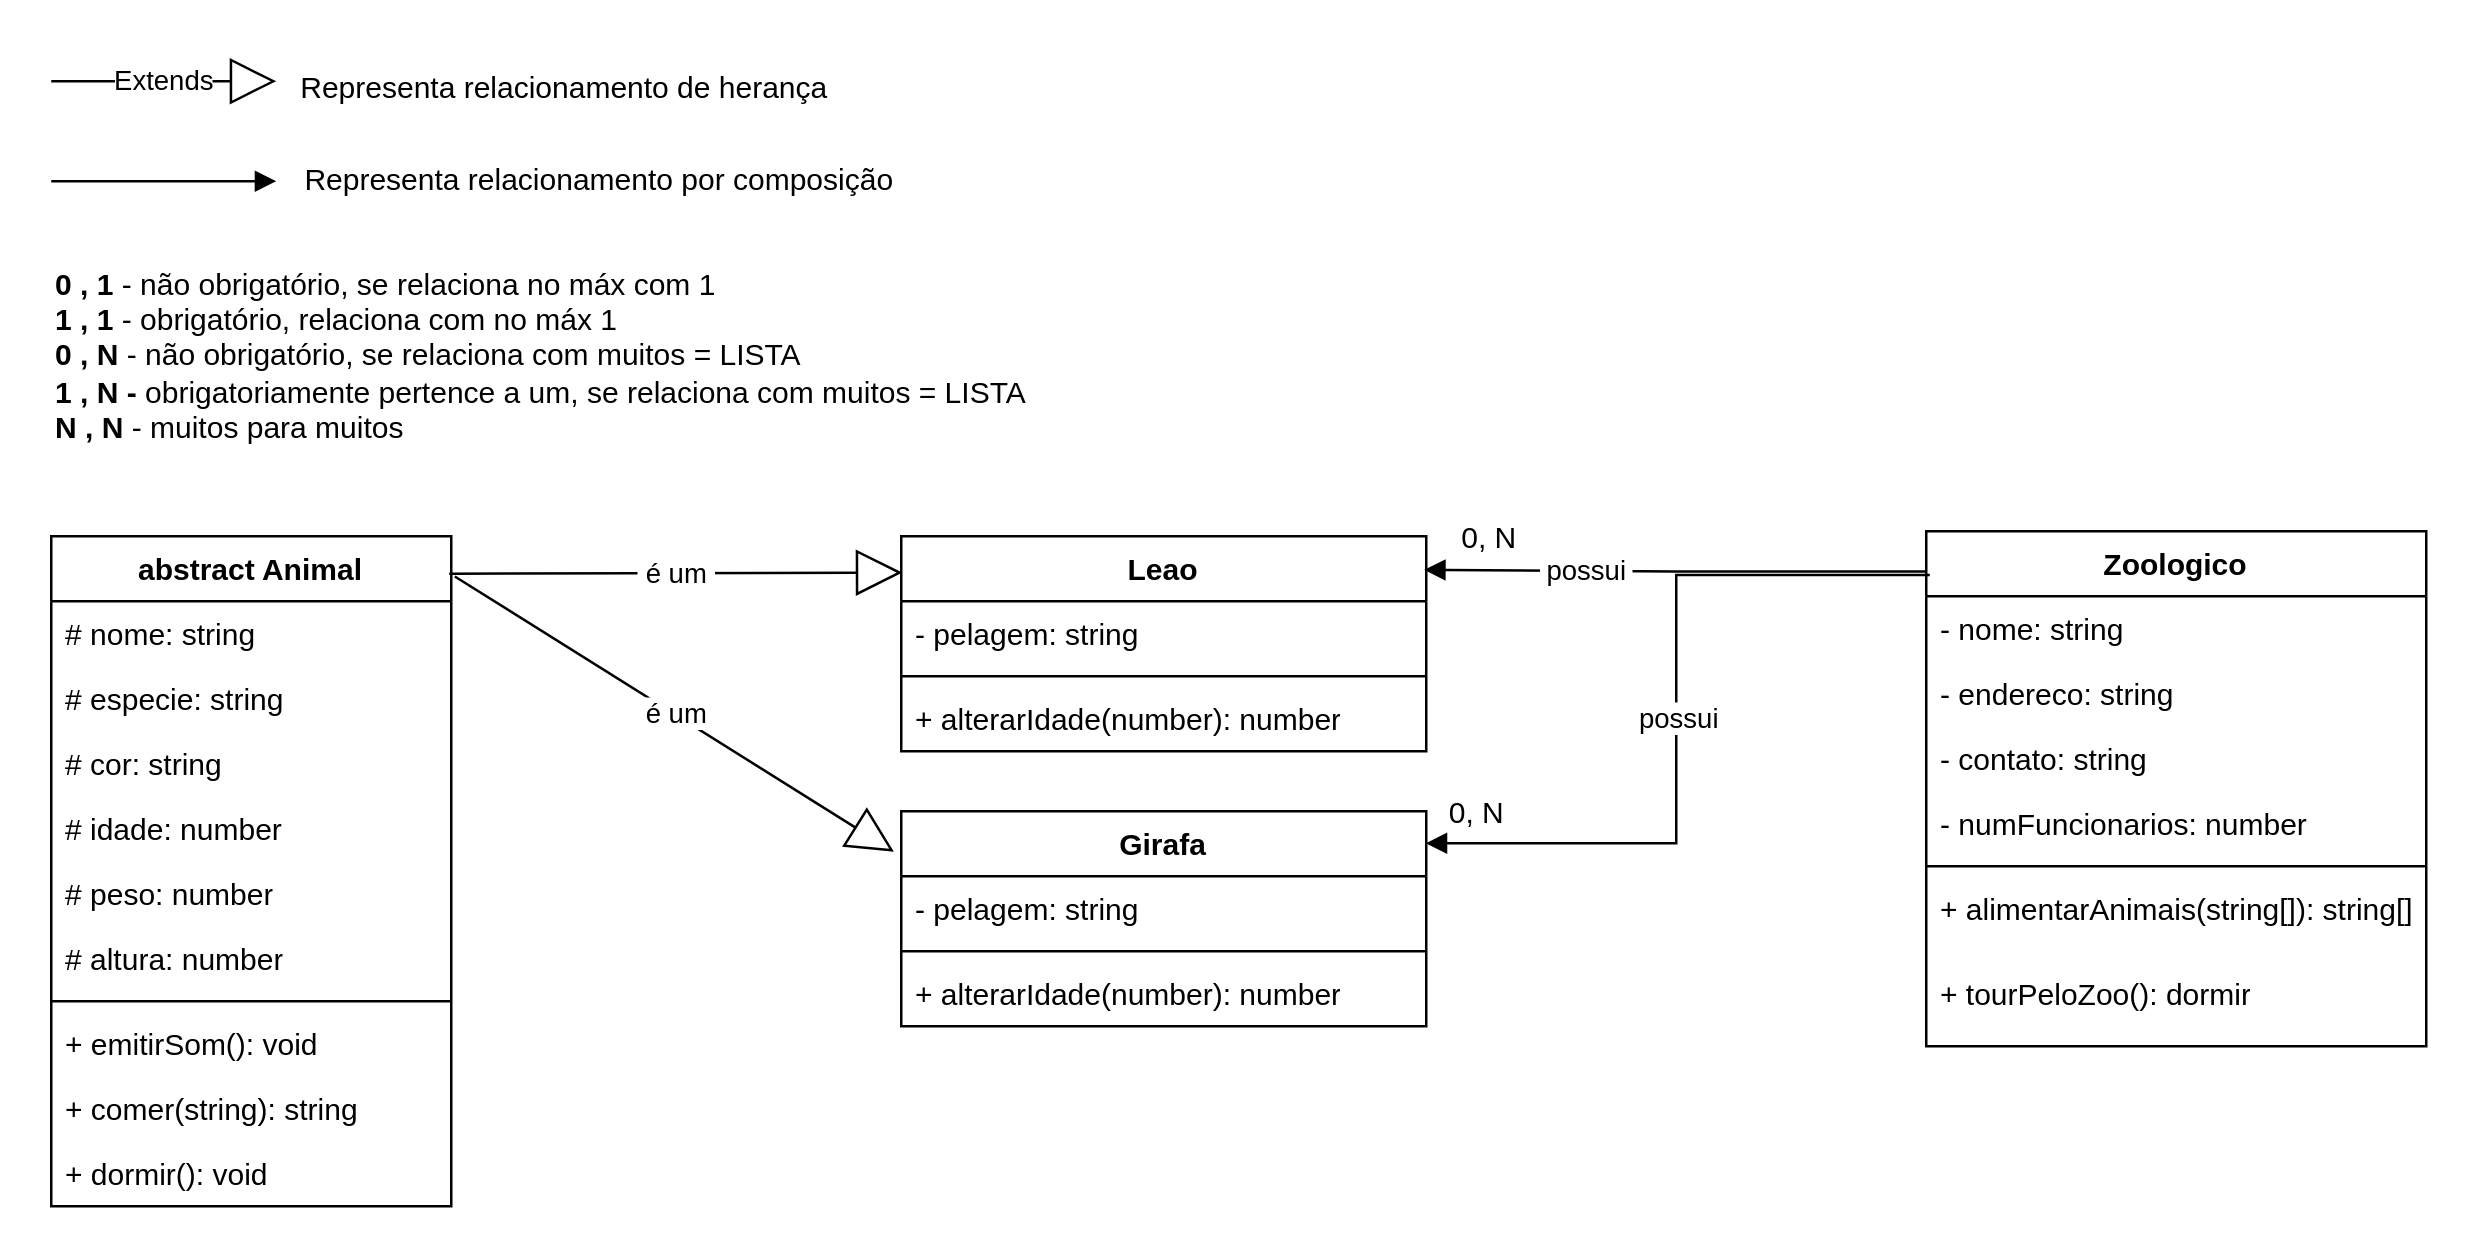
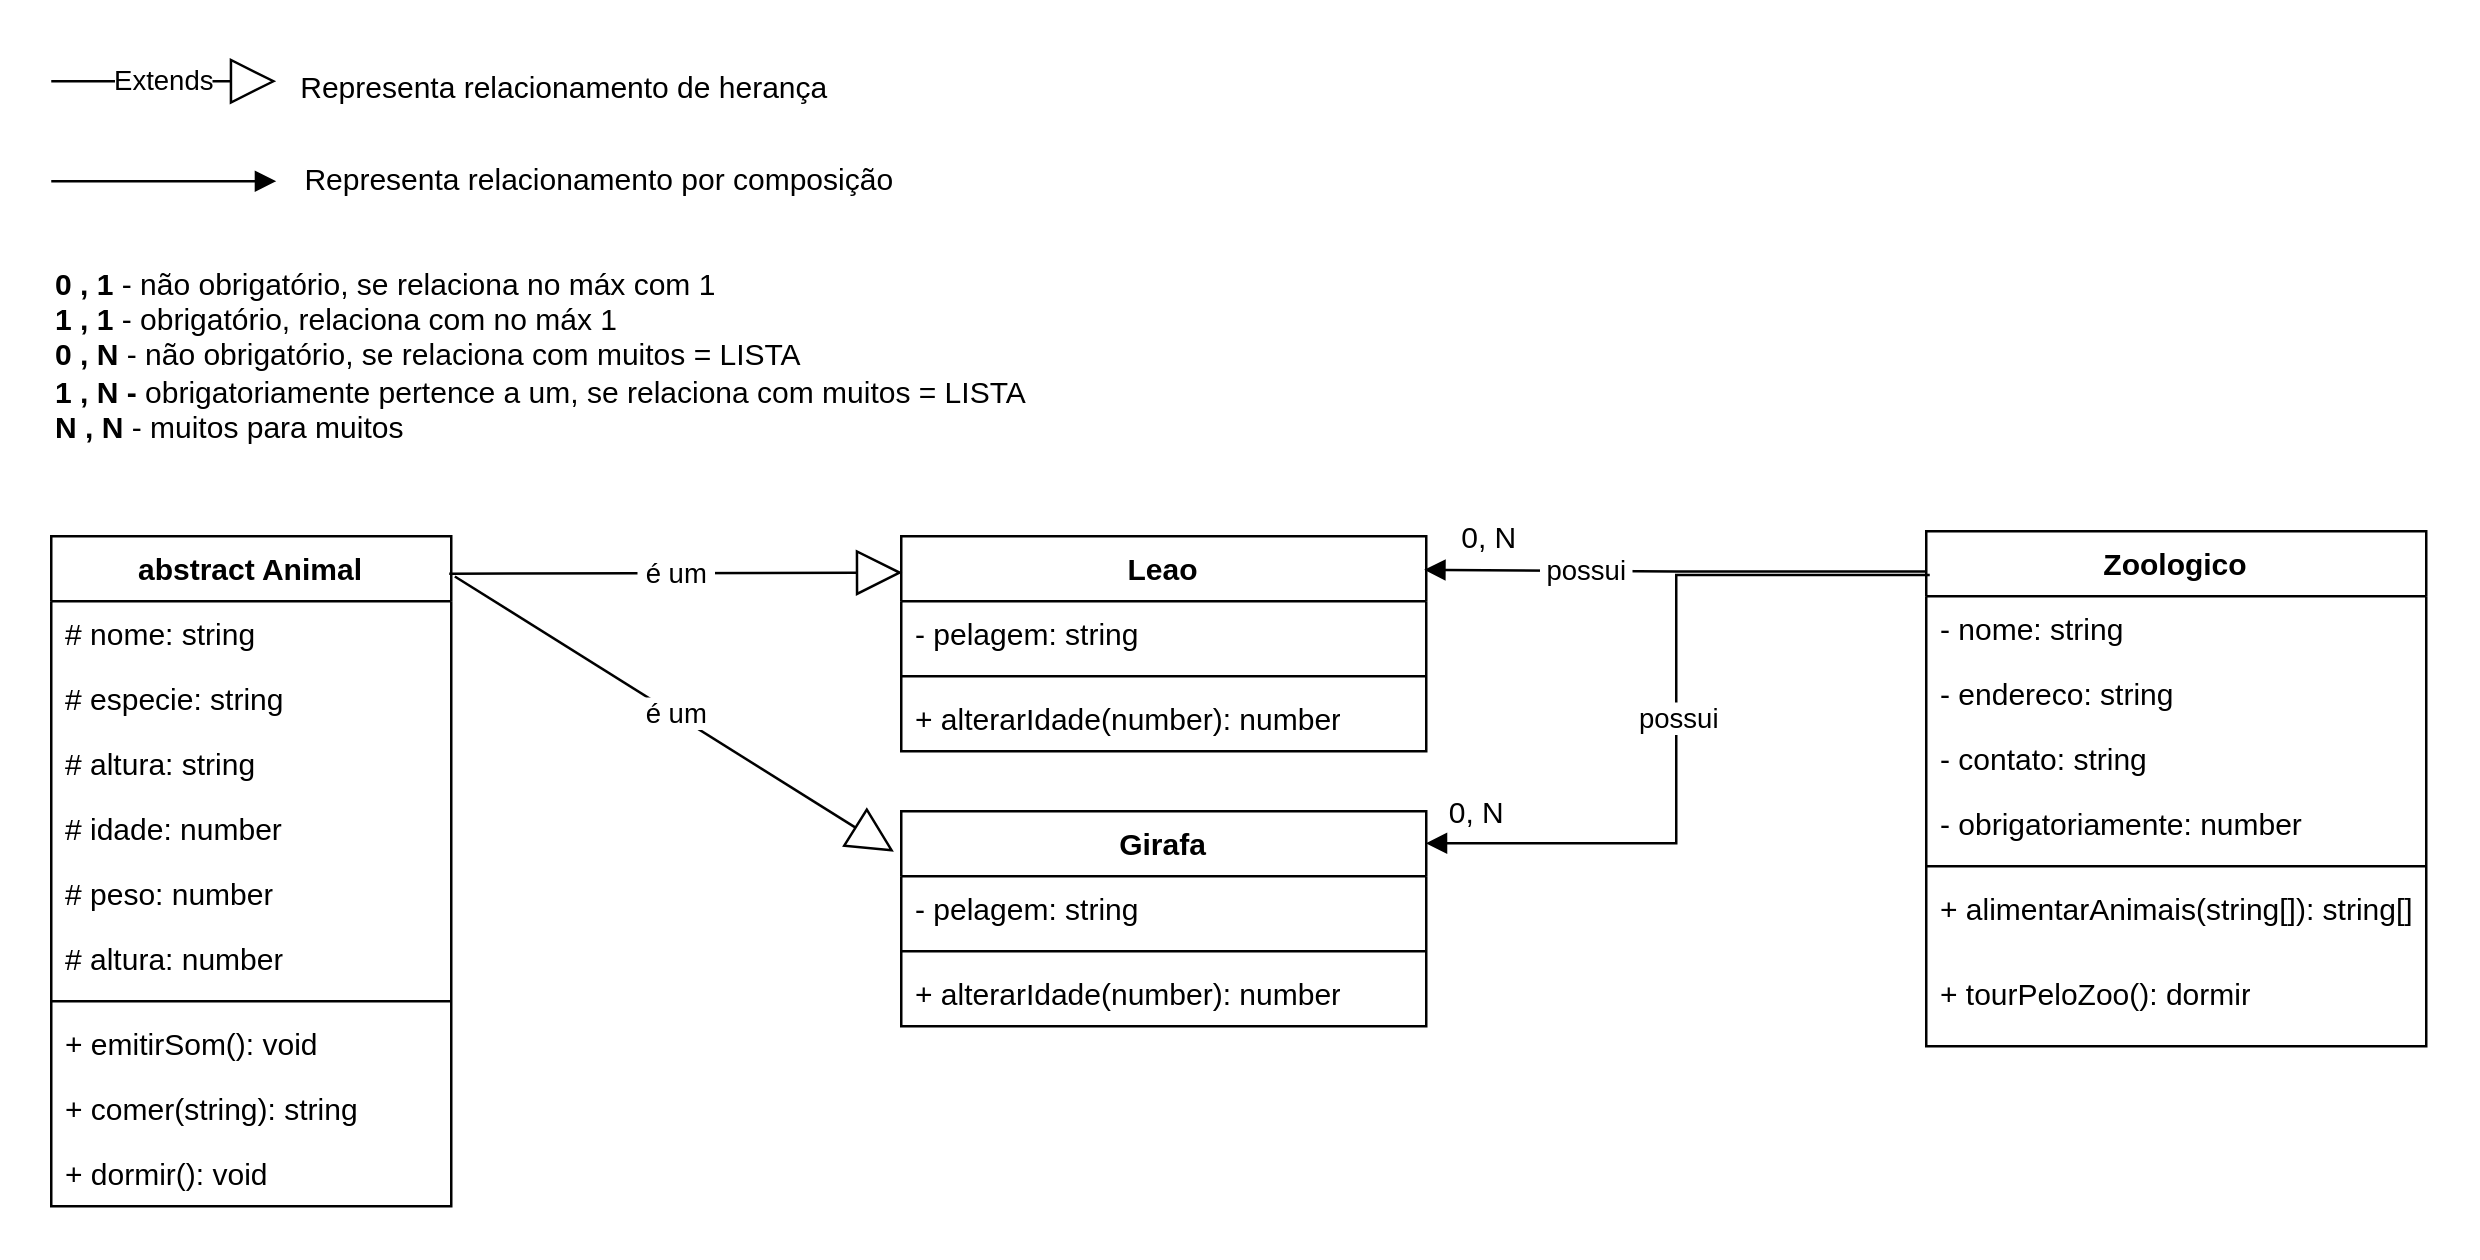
(160, 767) -> (181, 767)
(2132, 827) -> (2140, 827)
